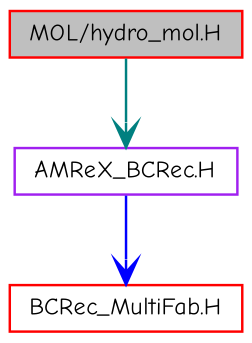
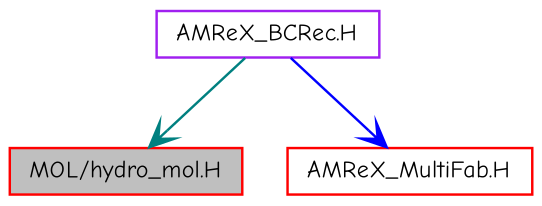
(126, 90) -> (206, 94)
(126, 308) -> (410, 171)
